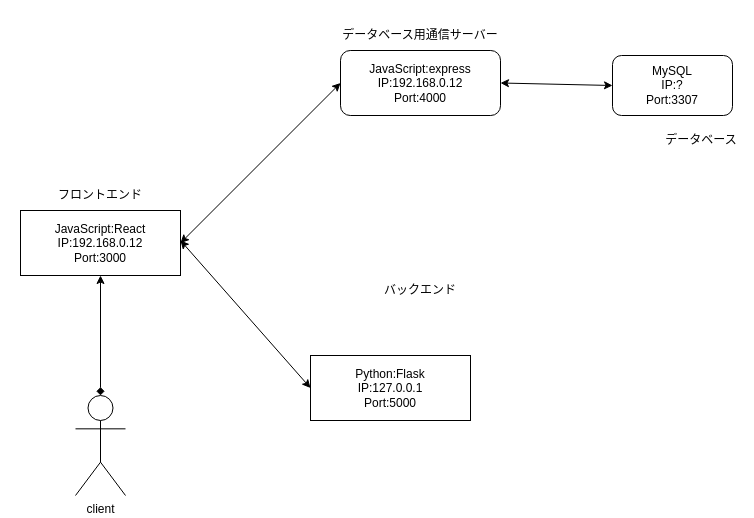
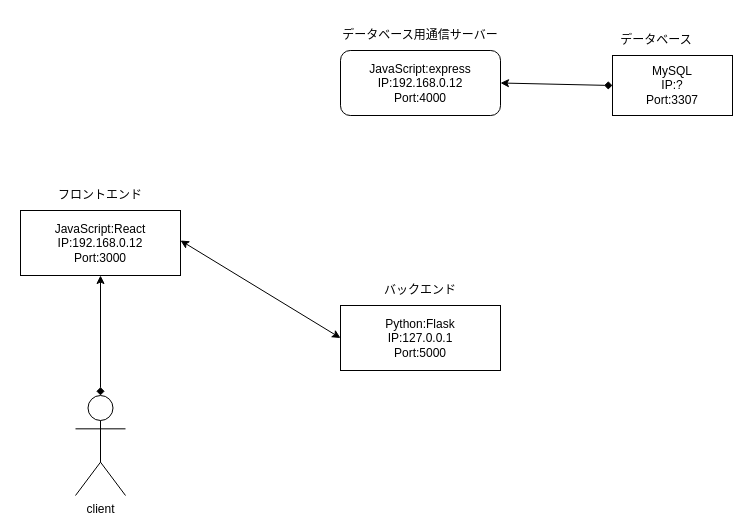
(604, 85) -> (603, 85)
(673, 86) -> (673, 86)
(702, 141) -> (657, 41)
(260, 163) -> none
(391, 388) -> (421, 338)
